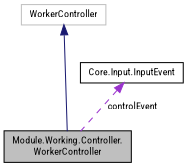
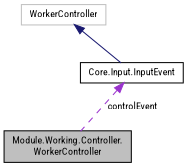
(66, 83) -> (102, 47)
